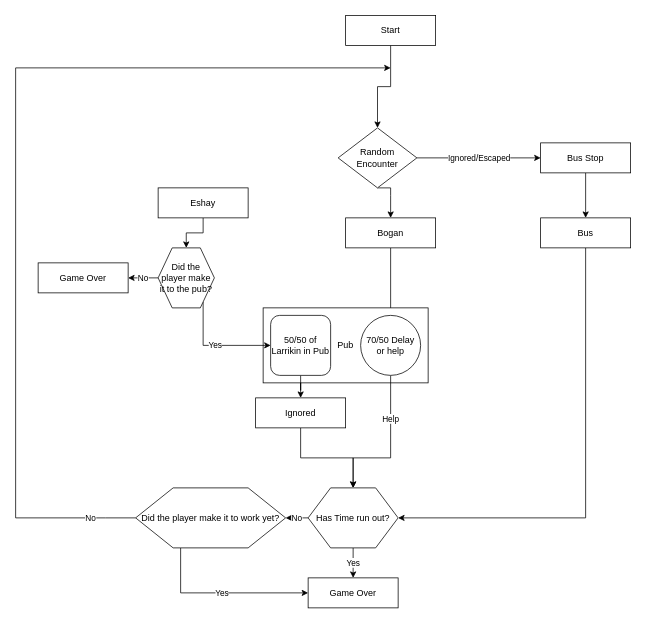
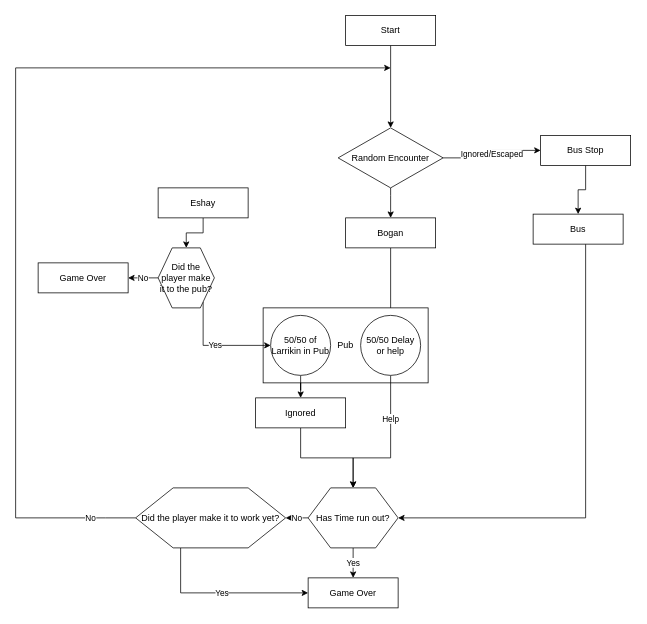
(377, 158) -> (390, 158)
(585, 158) -> (585, 150)
(585, 233) -> (578, 229)
(300, 345) -> (300, 345)
(390, 345) -> (390, 345)
